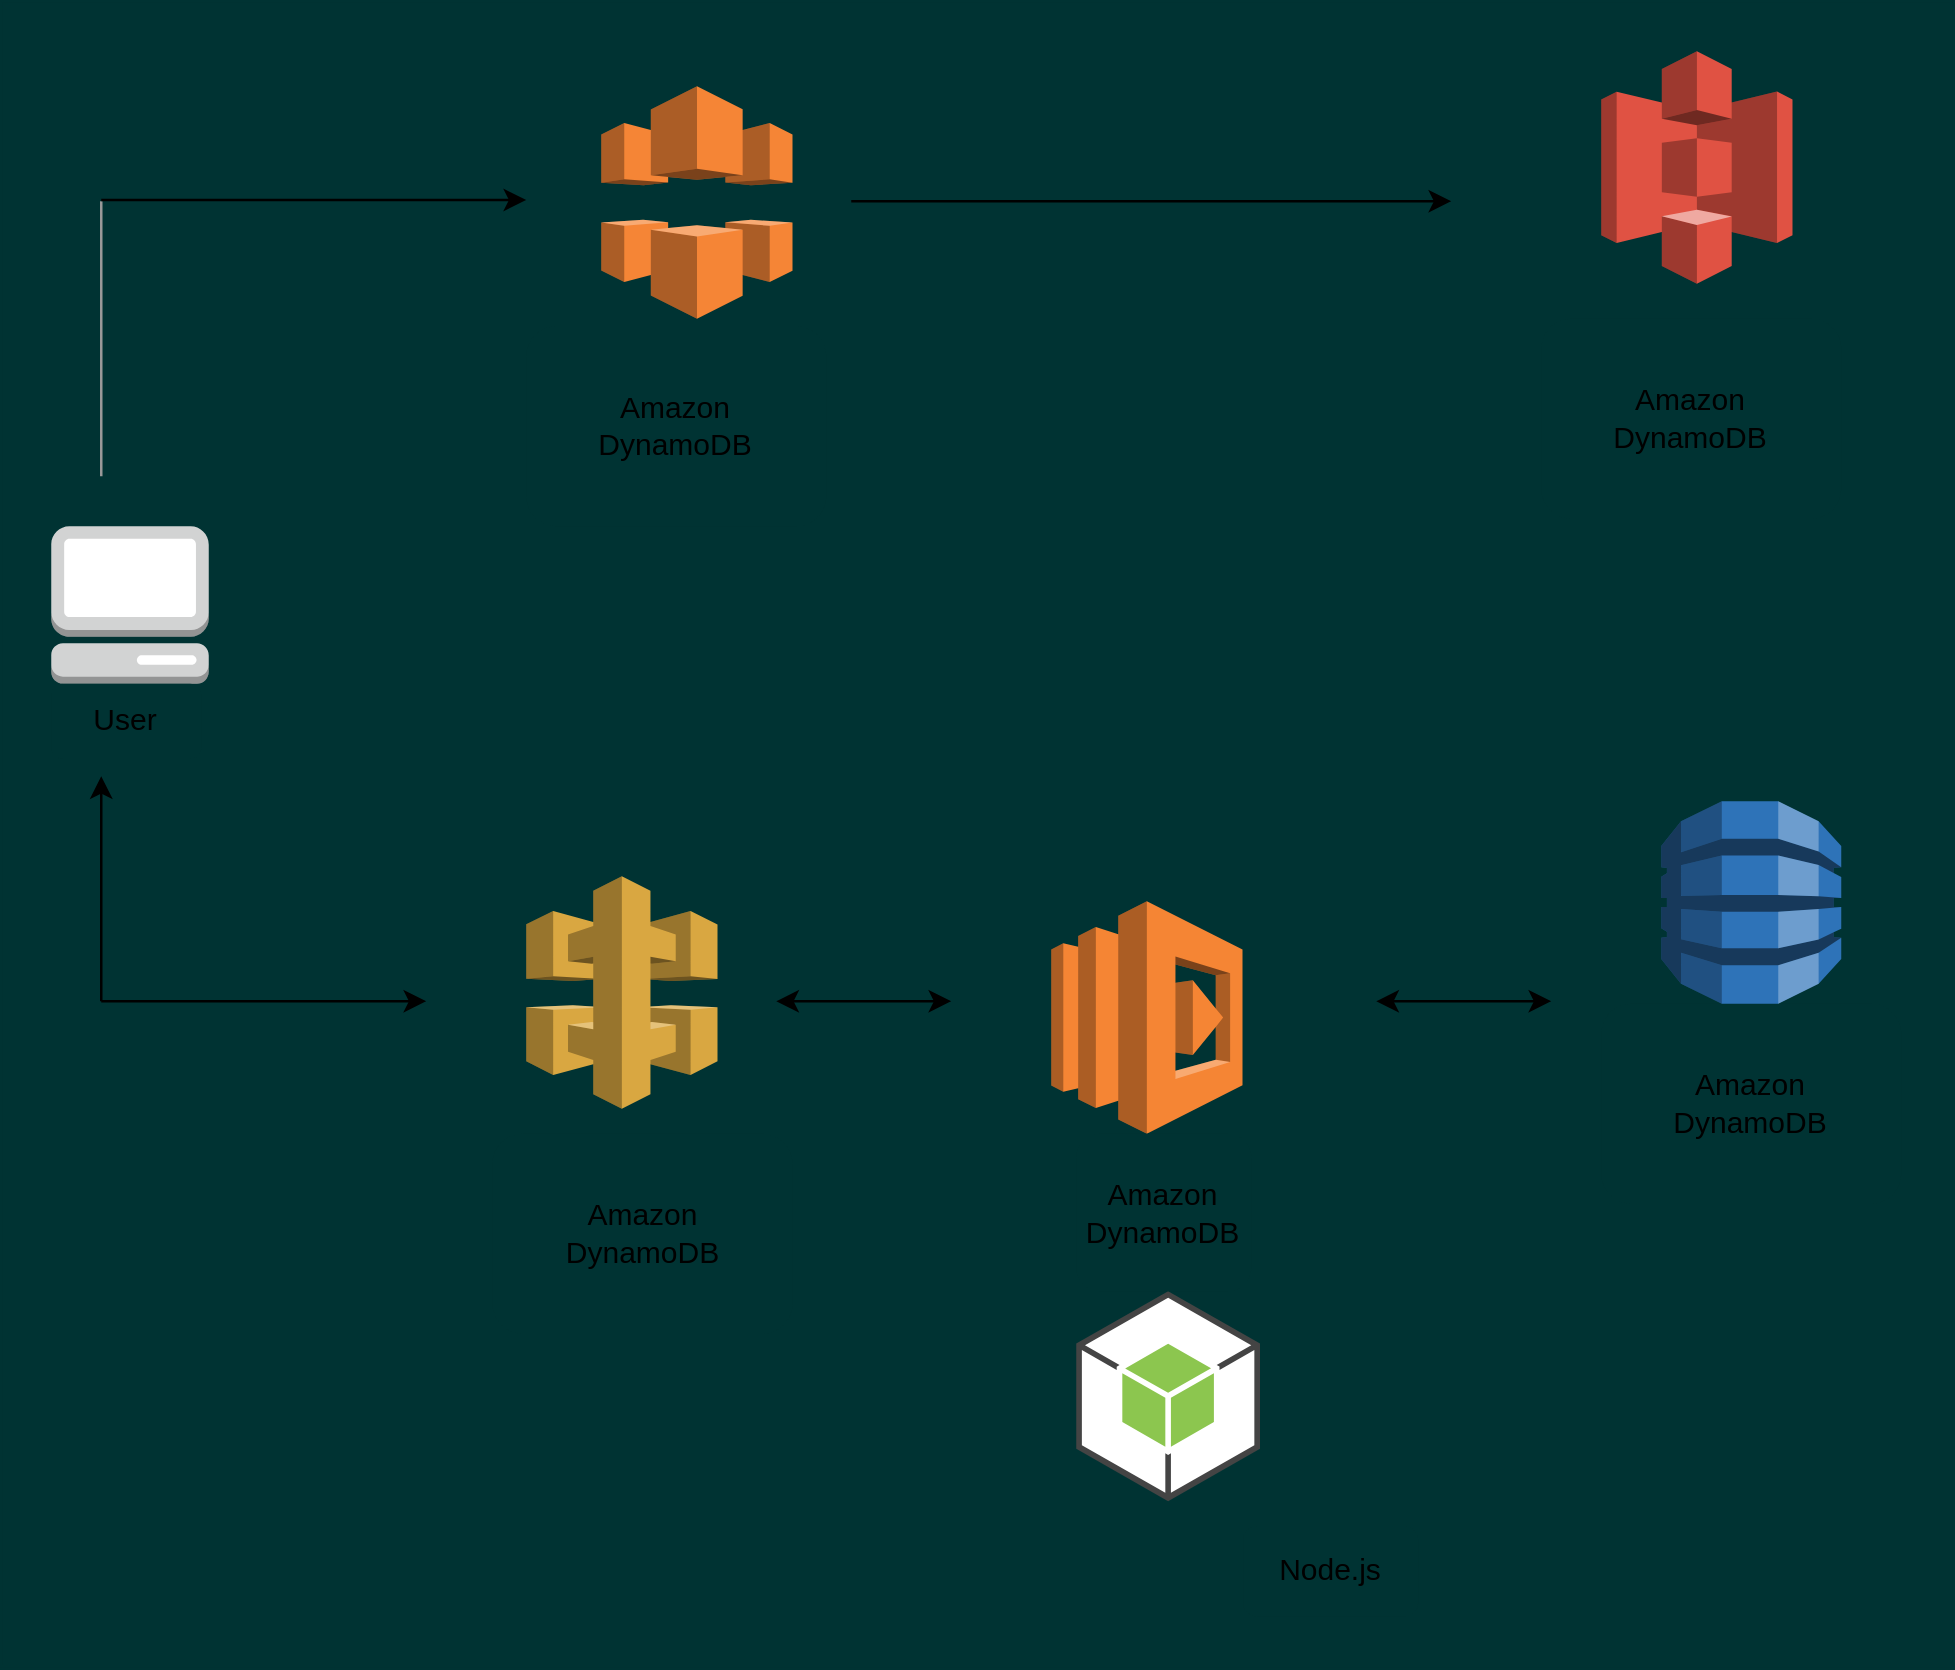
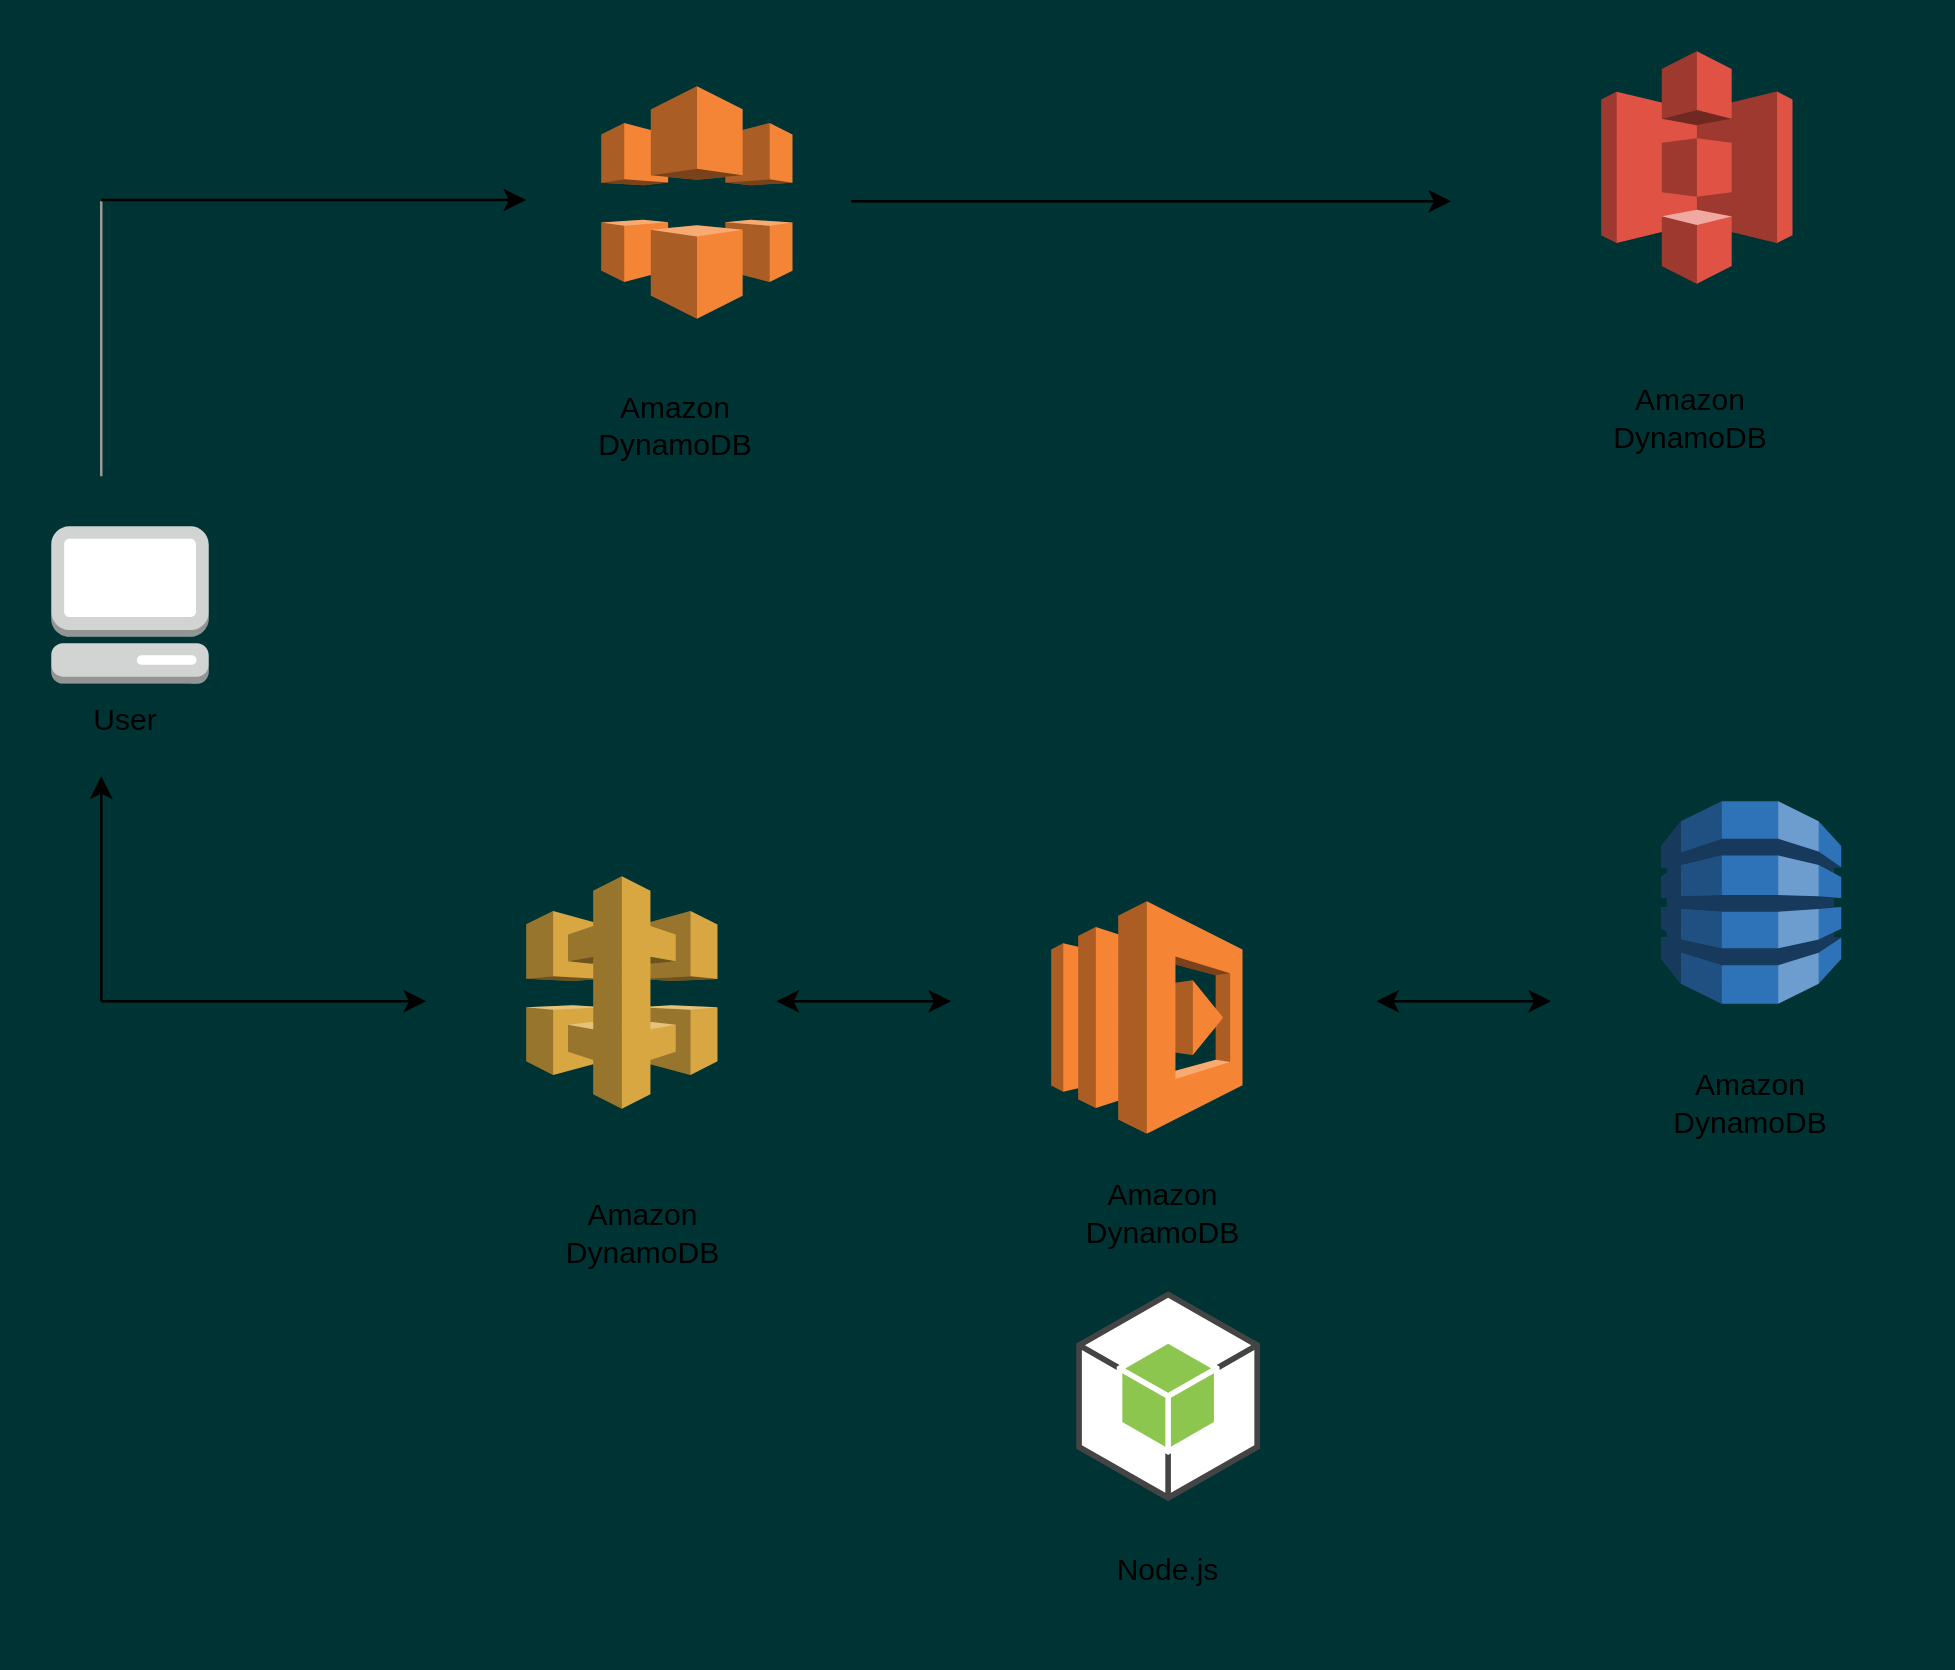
(1331, 1571) -> (1168, 1571)
